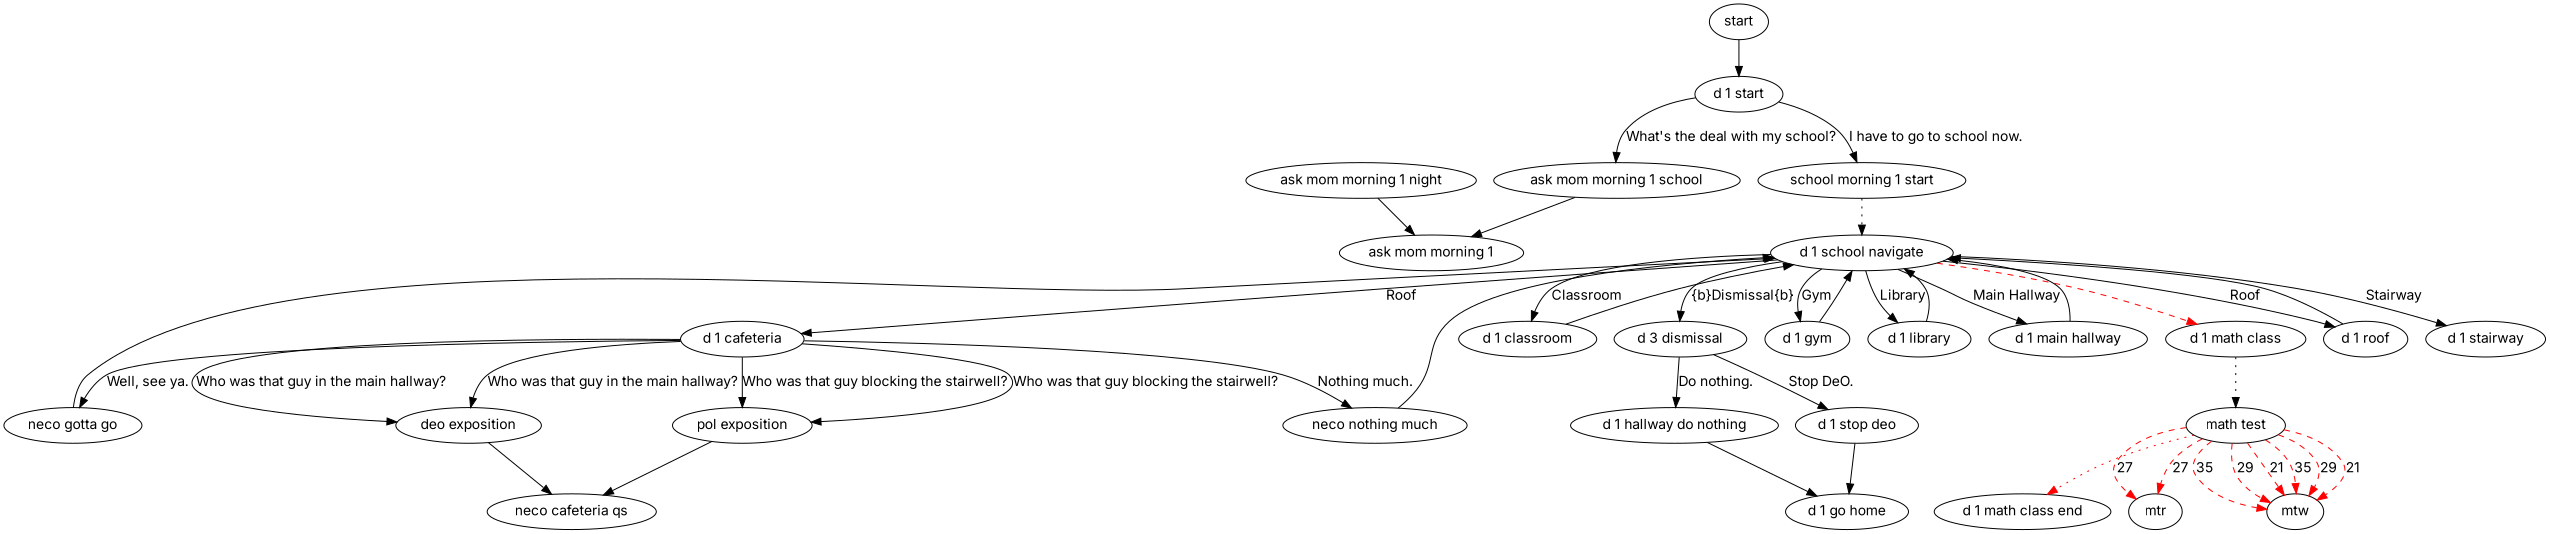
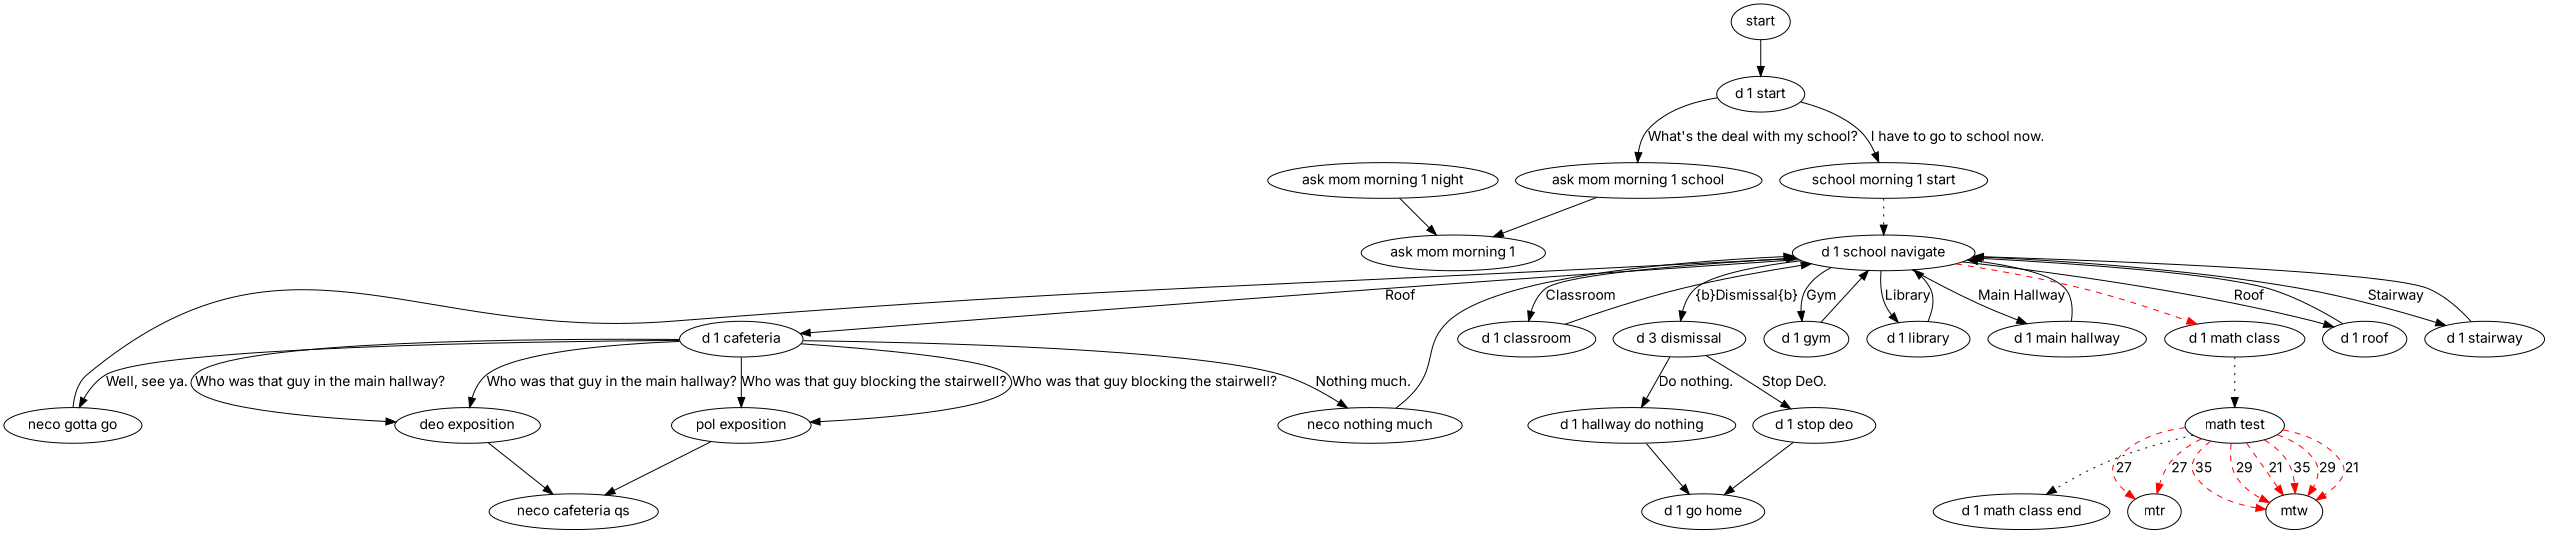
none -> (2234, 268)
(2137, 451) -> (2136, 451)
